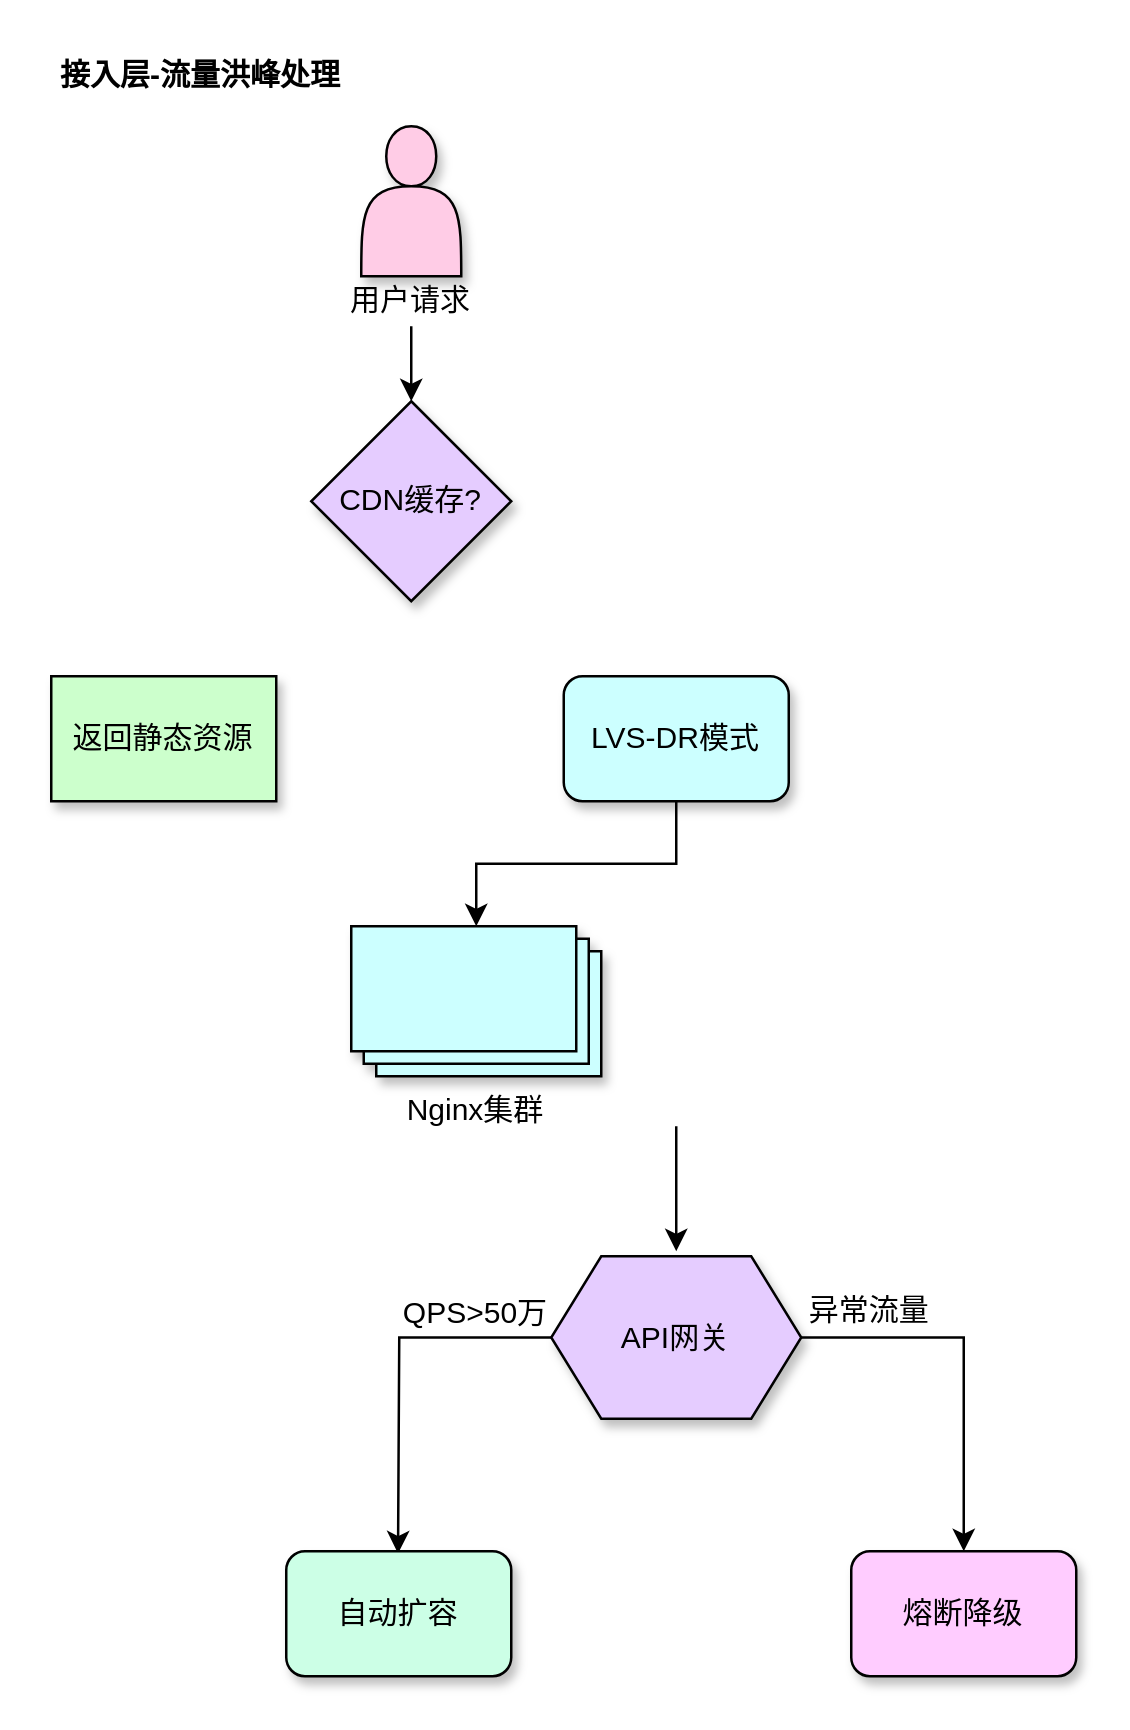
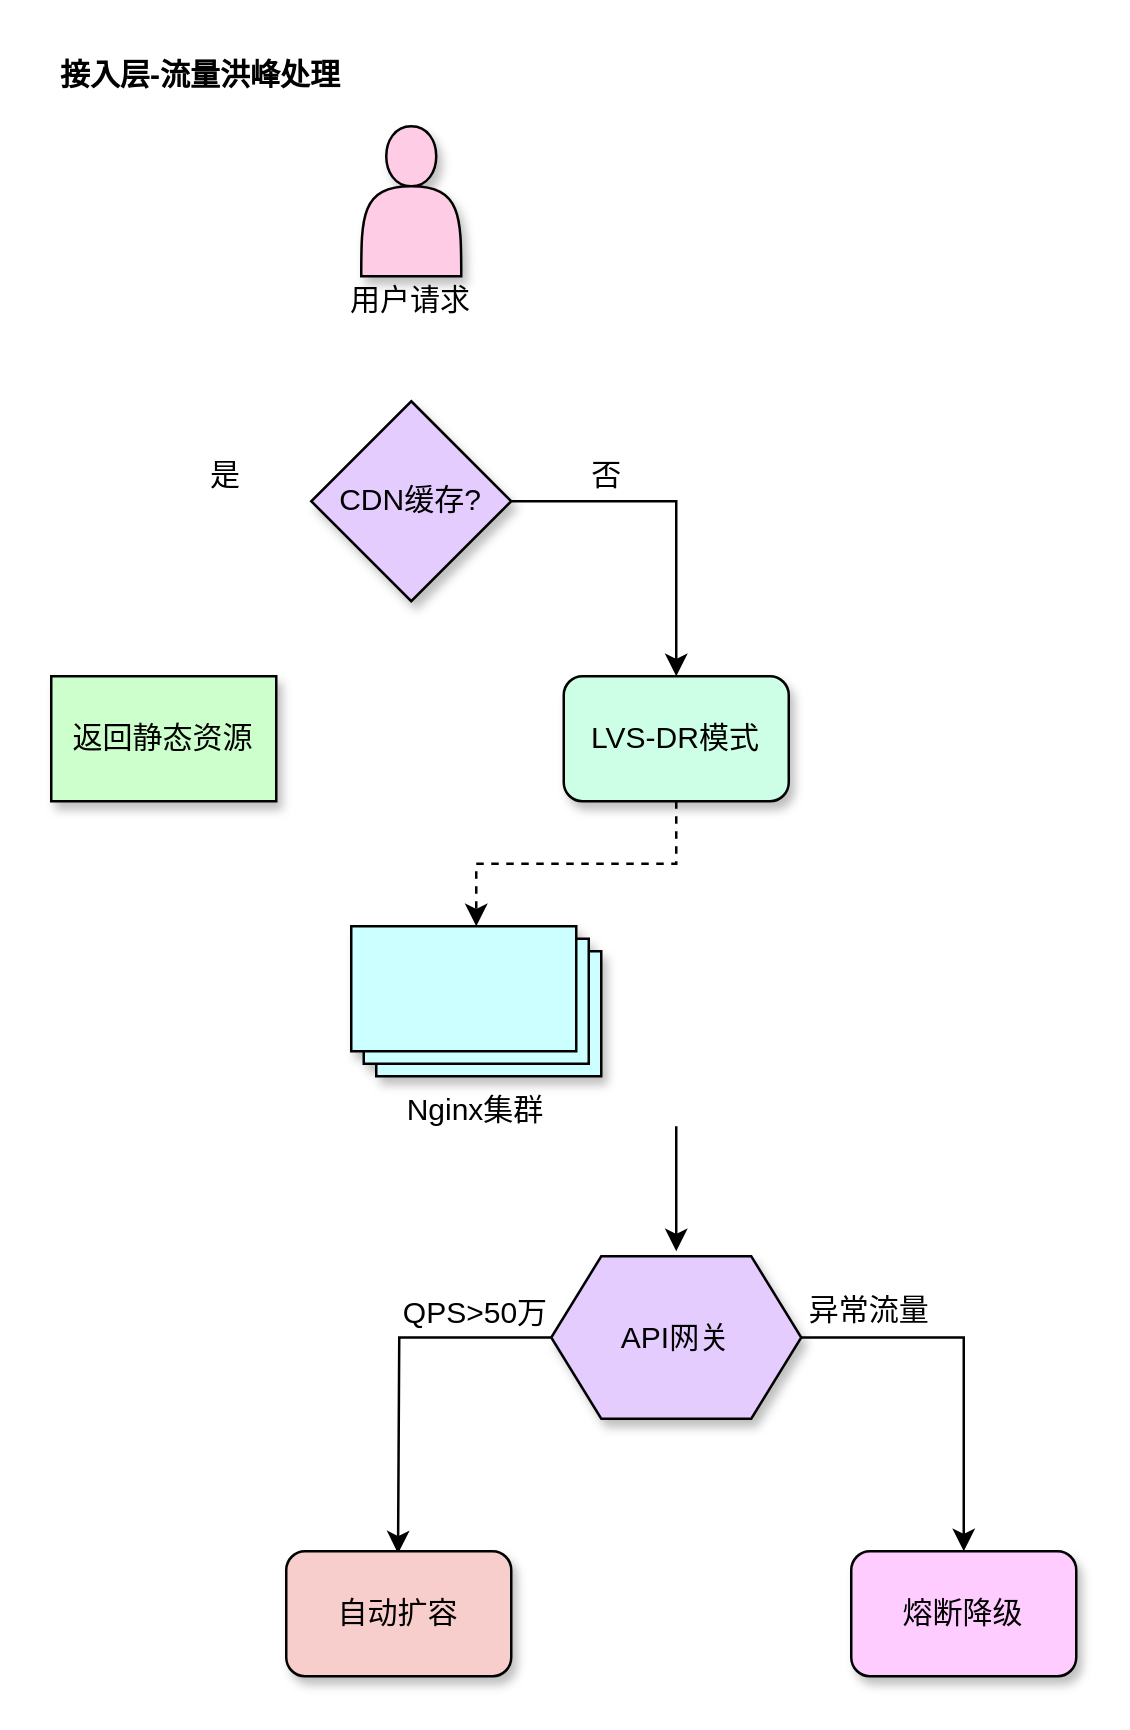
(411, 372) -> none
none -> (226, 476)
none -> (608, 476)
none -> (673, 501)
(676, 739) -> (676, 739)
(587, 864) -> (587, 864)
(399, 1614) -> (399, 1614)
